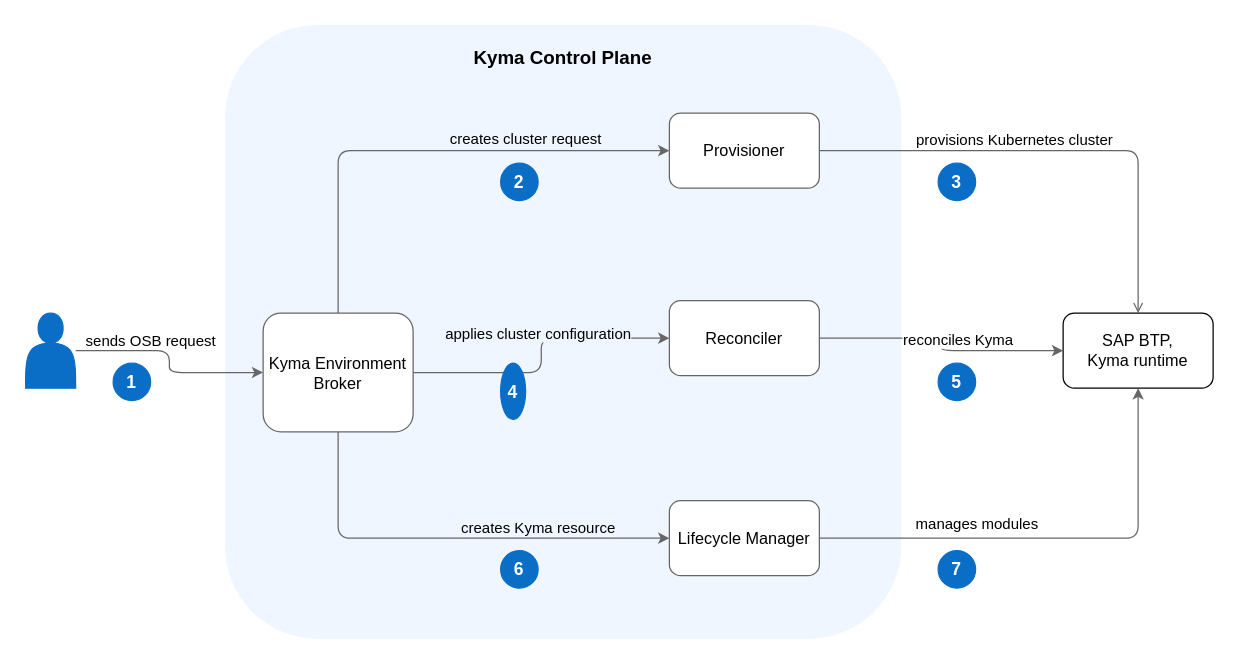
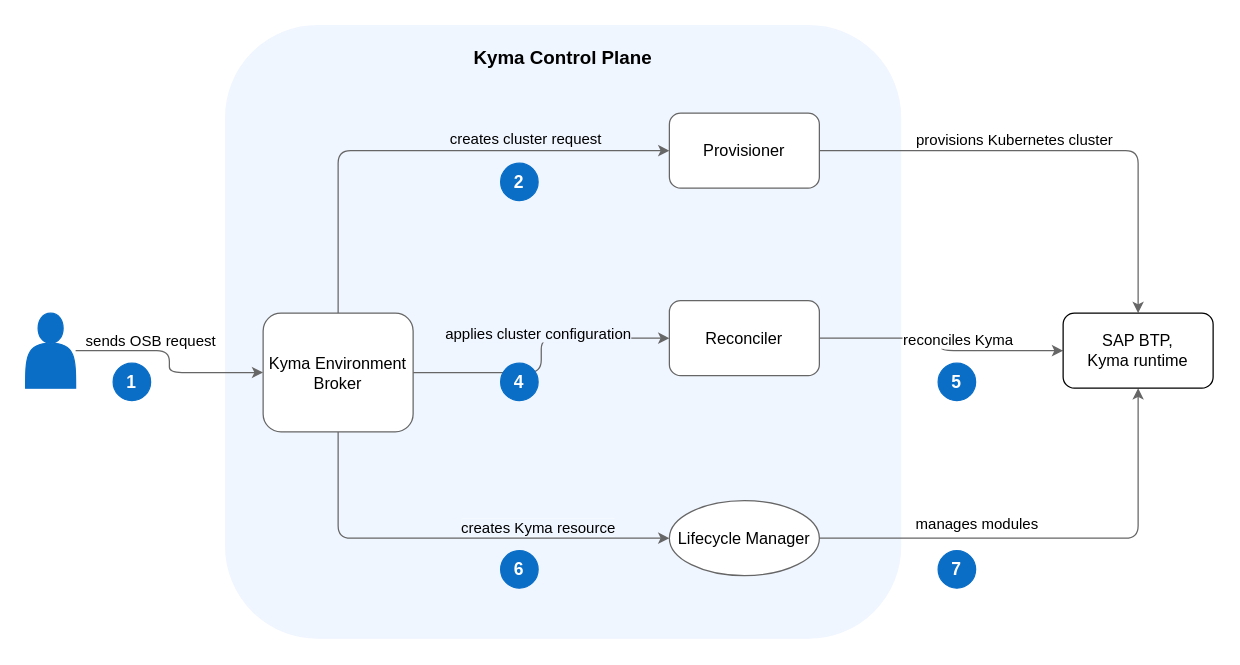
(957, 182) -> none
(1138, 305) -> (1138, 303)
(513, 391) -> (519, 382)
(744, 538) -> (744, 538)
